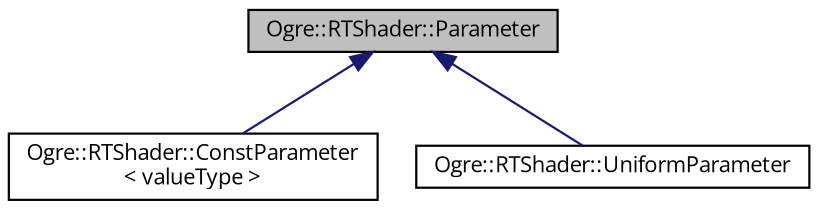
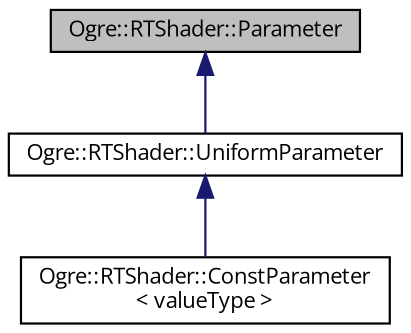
(298, 99) -> (205, 228)
